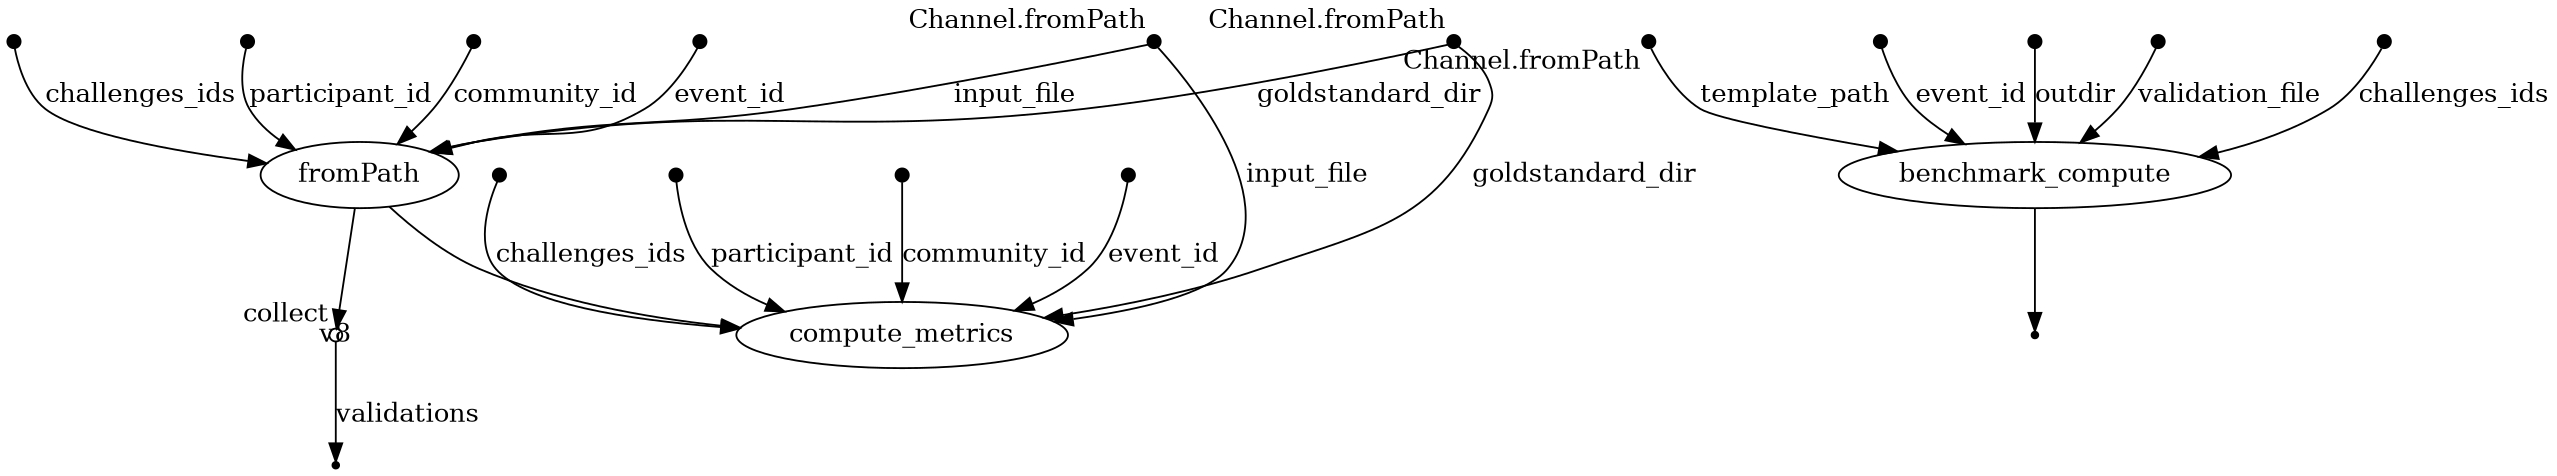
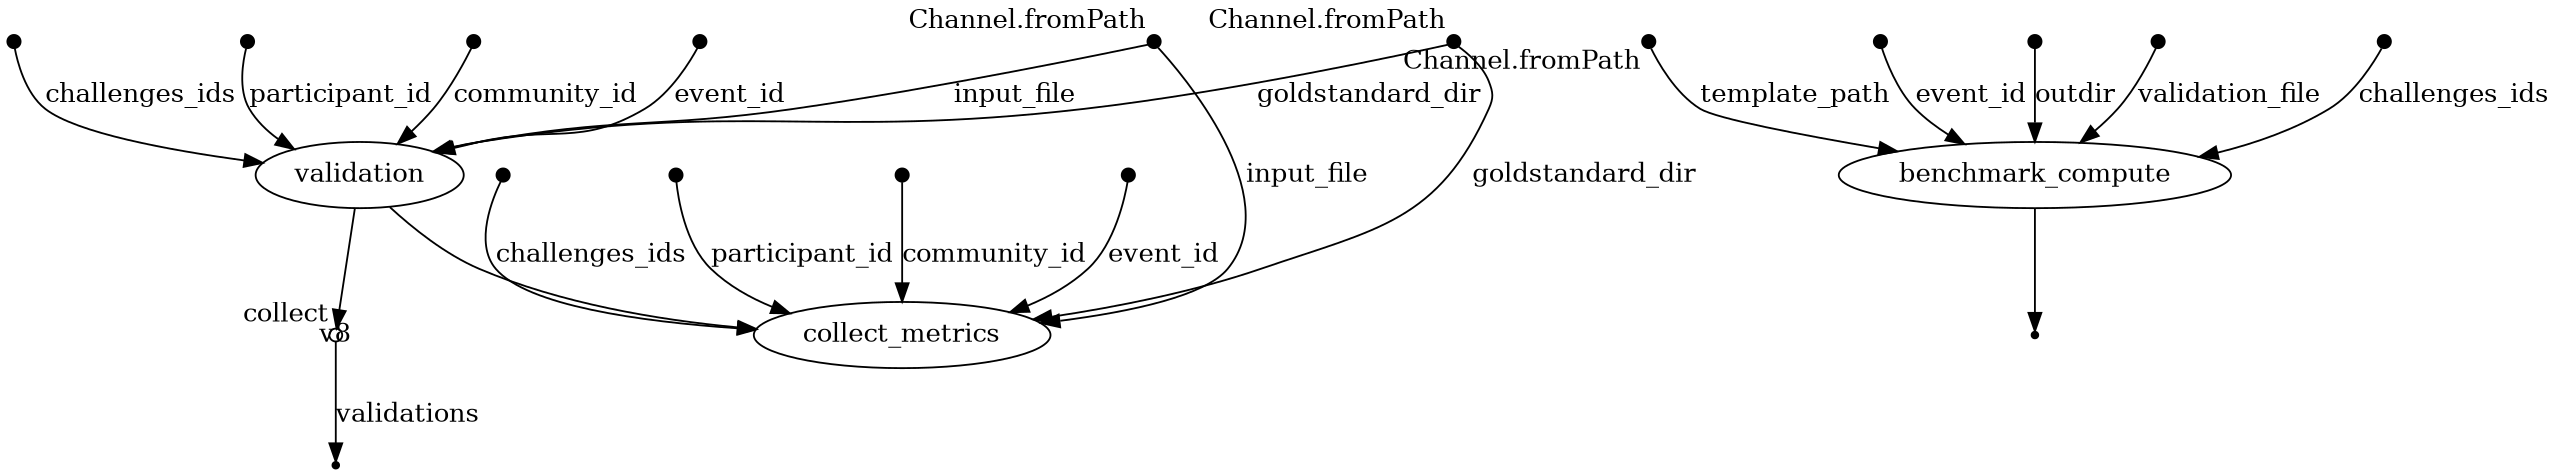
(360, 175) -> (360, 175)
(902, 335) -> (902, 335)
